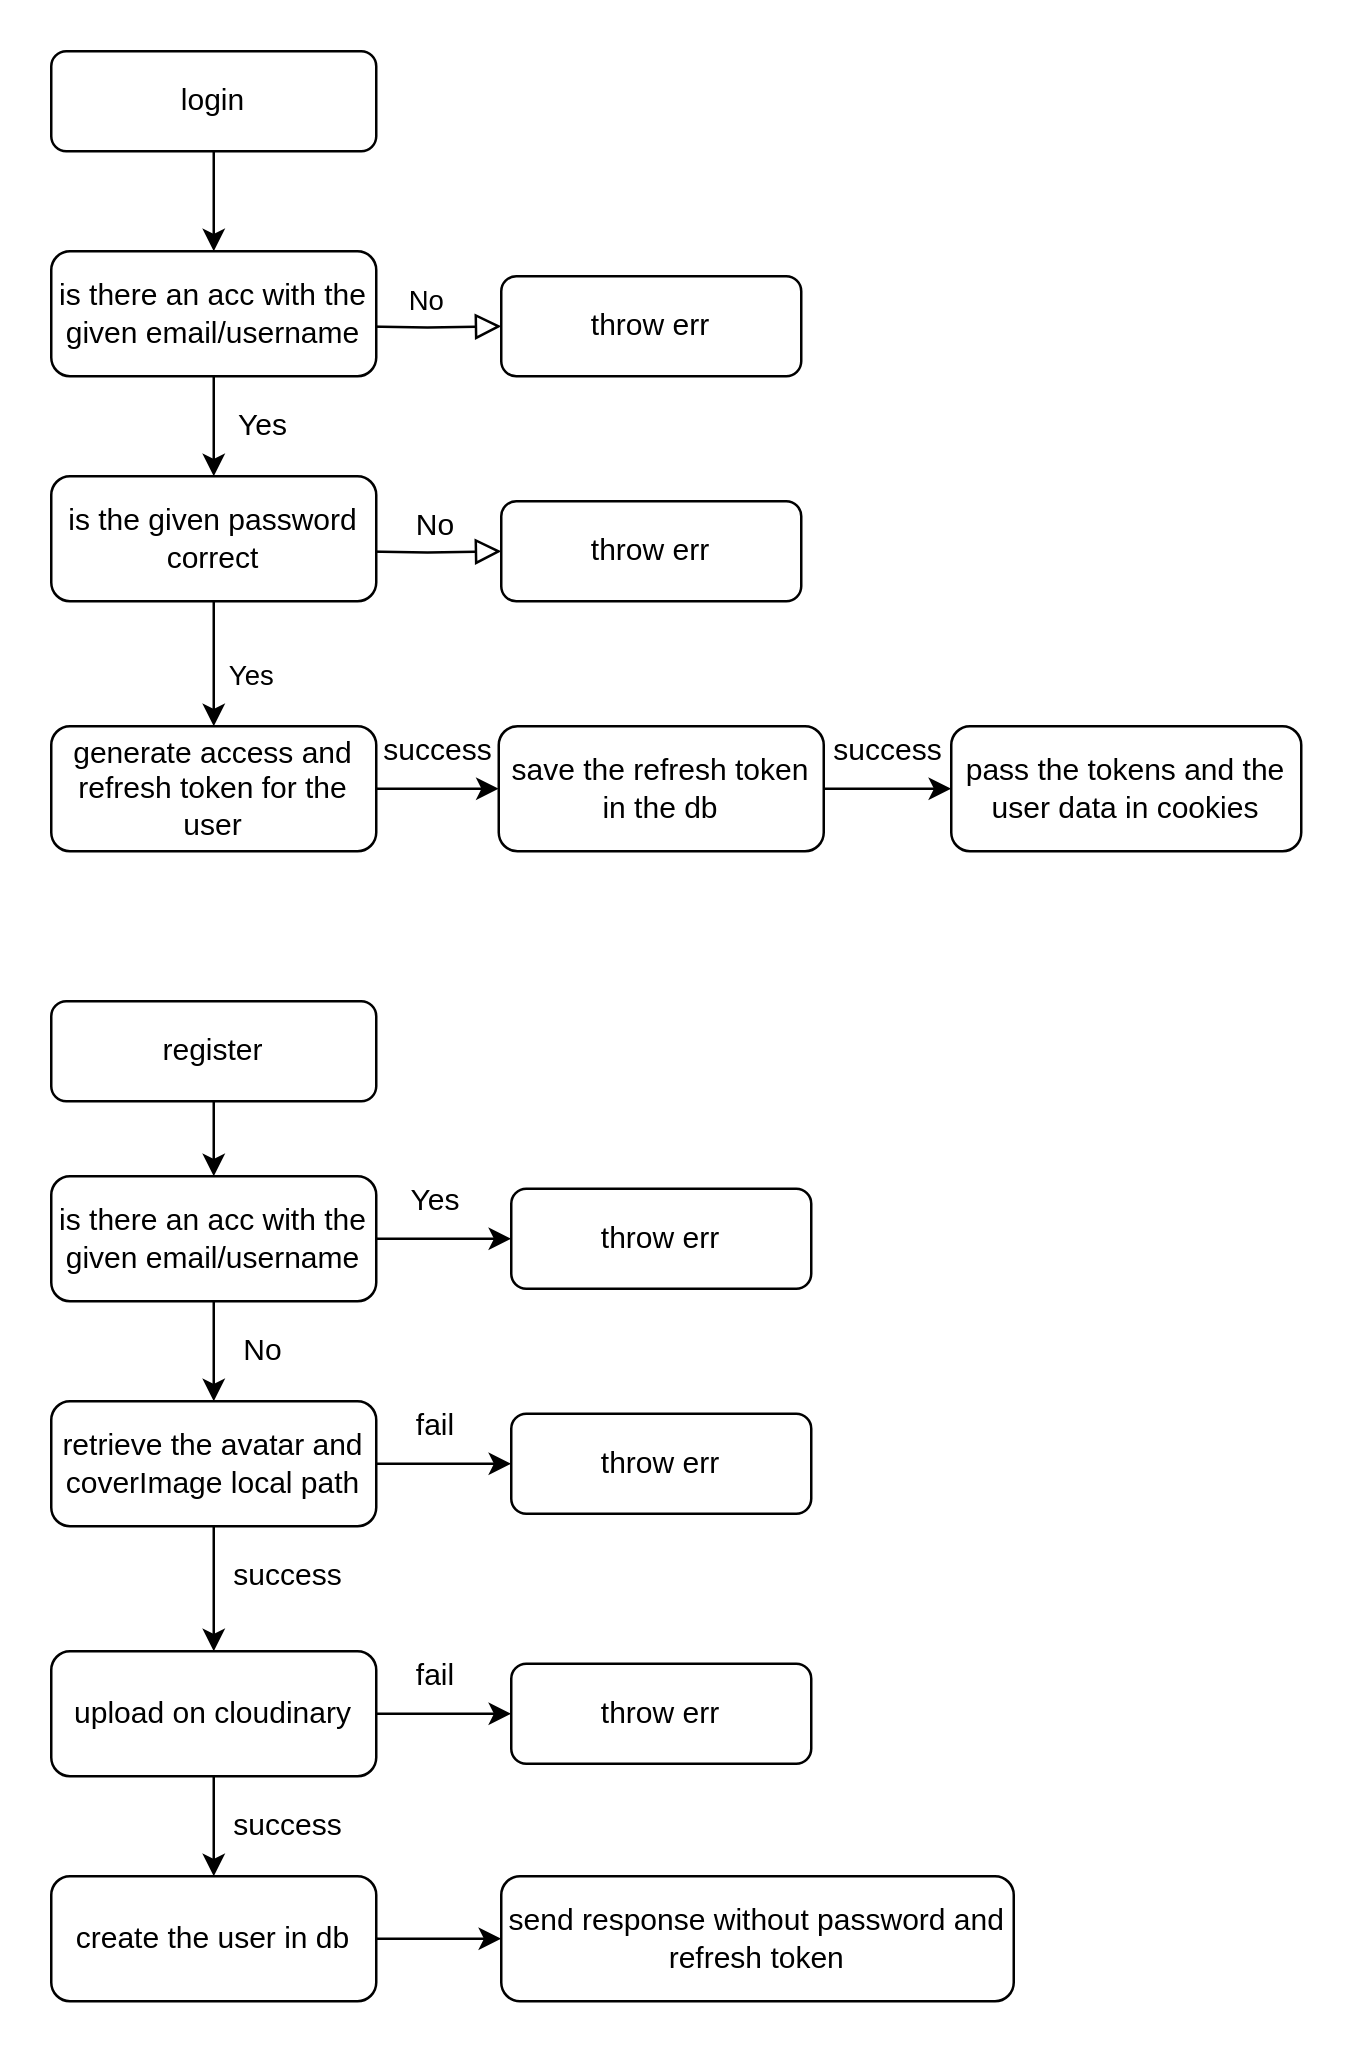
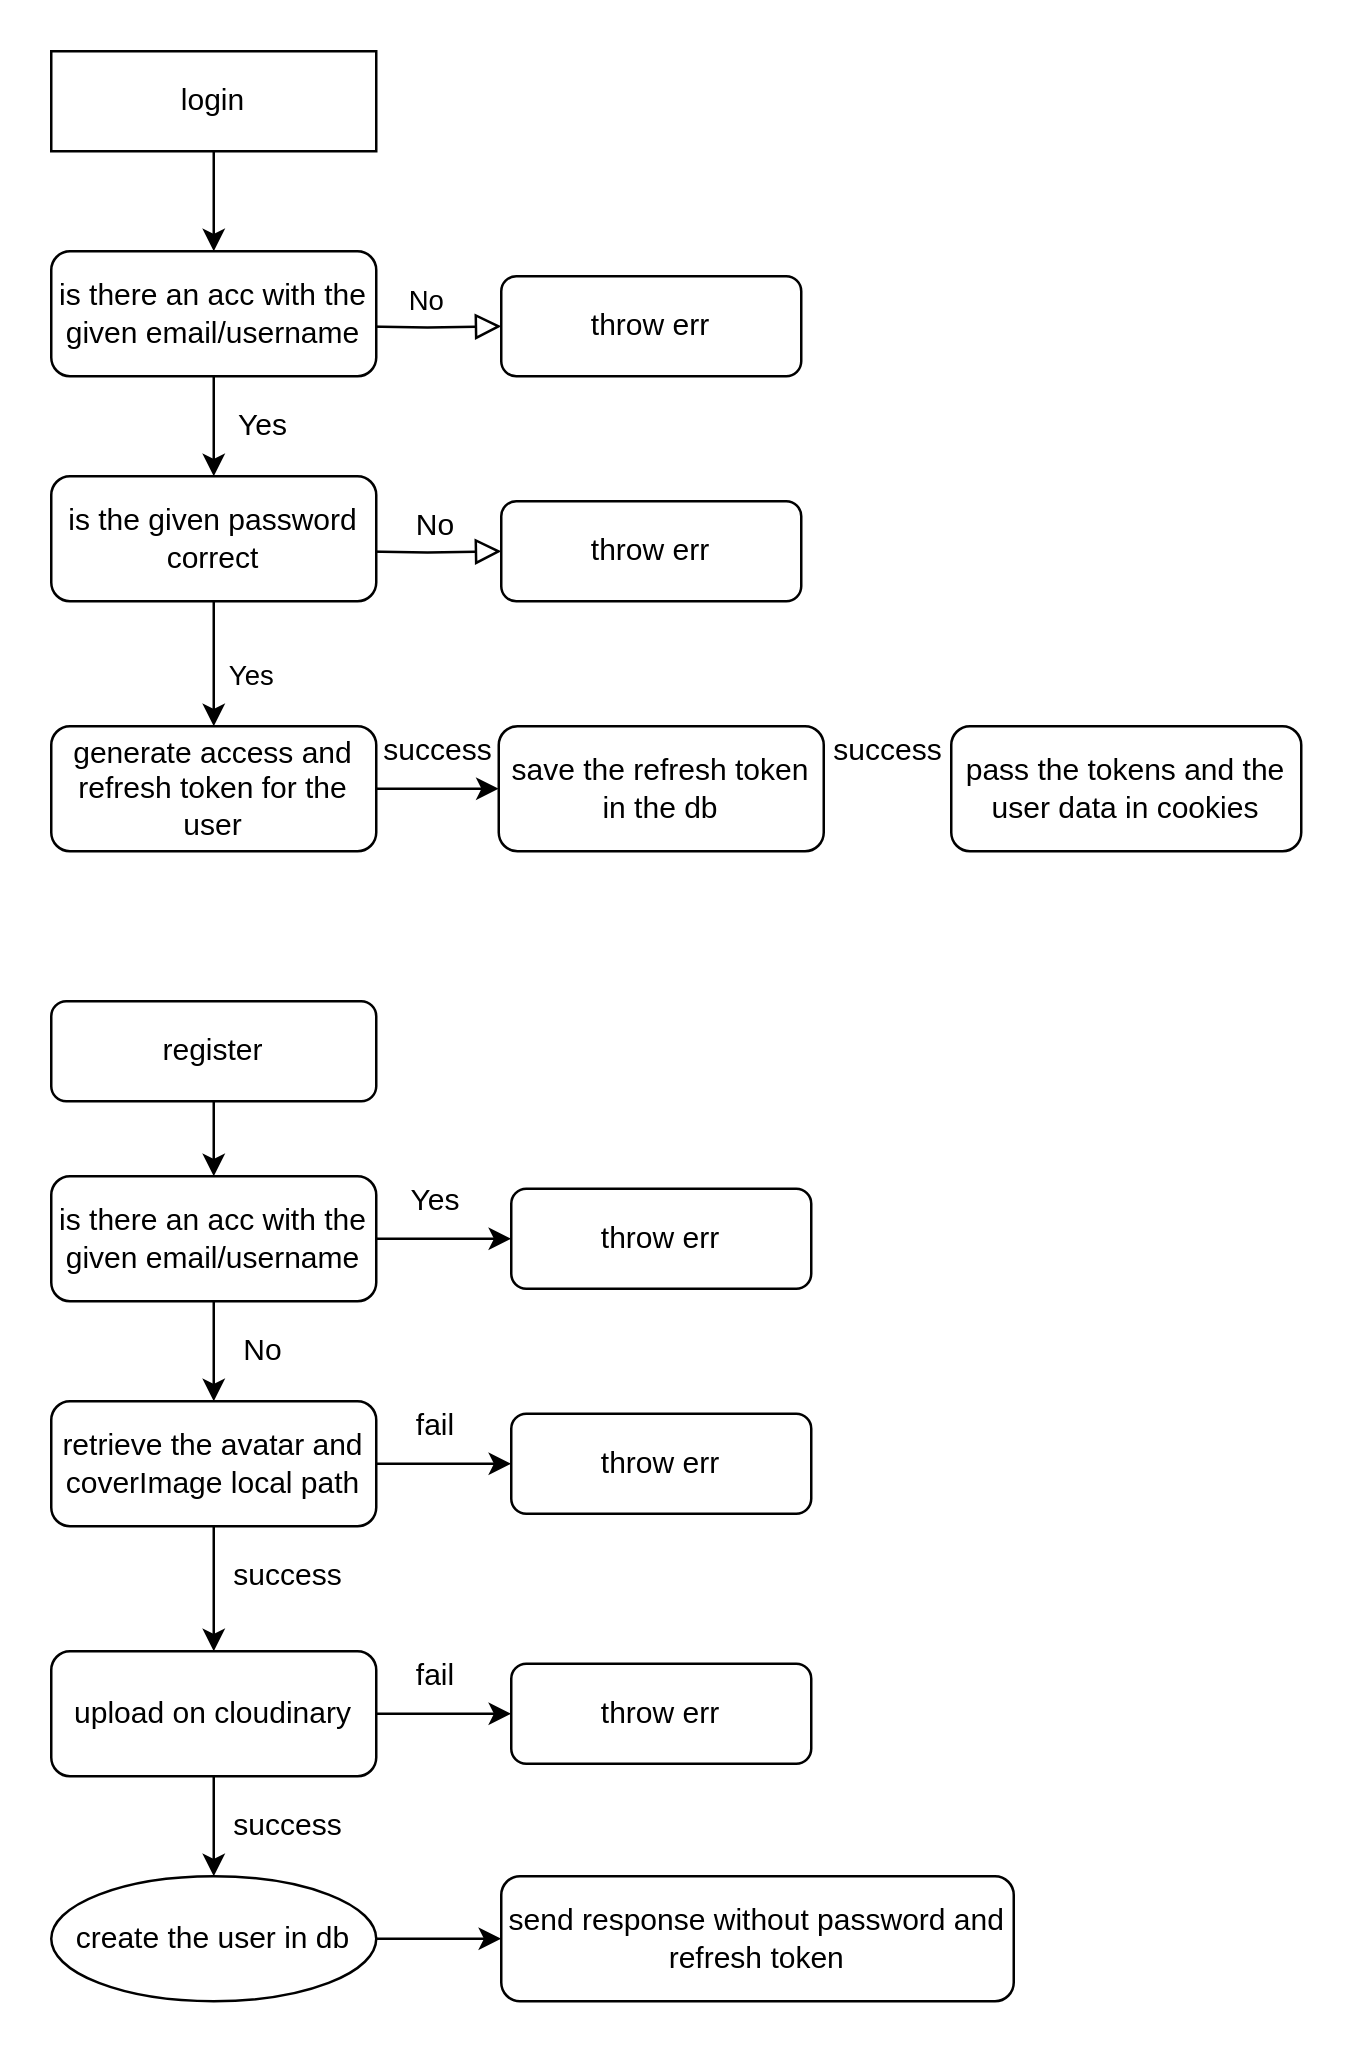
(214, 101) -> (214, 101)
(879, 789) -> none
(214, 1939) -> (214, 1939)
